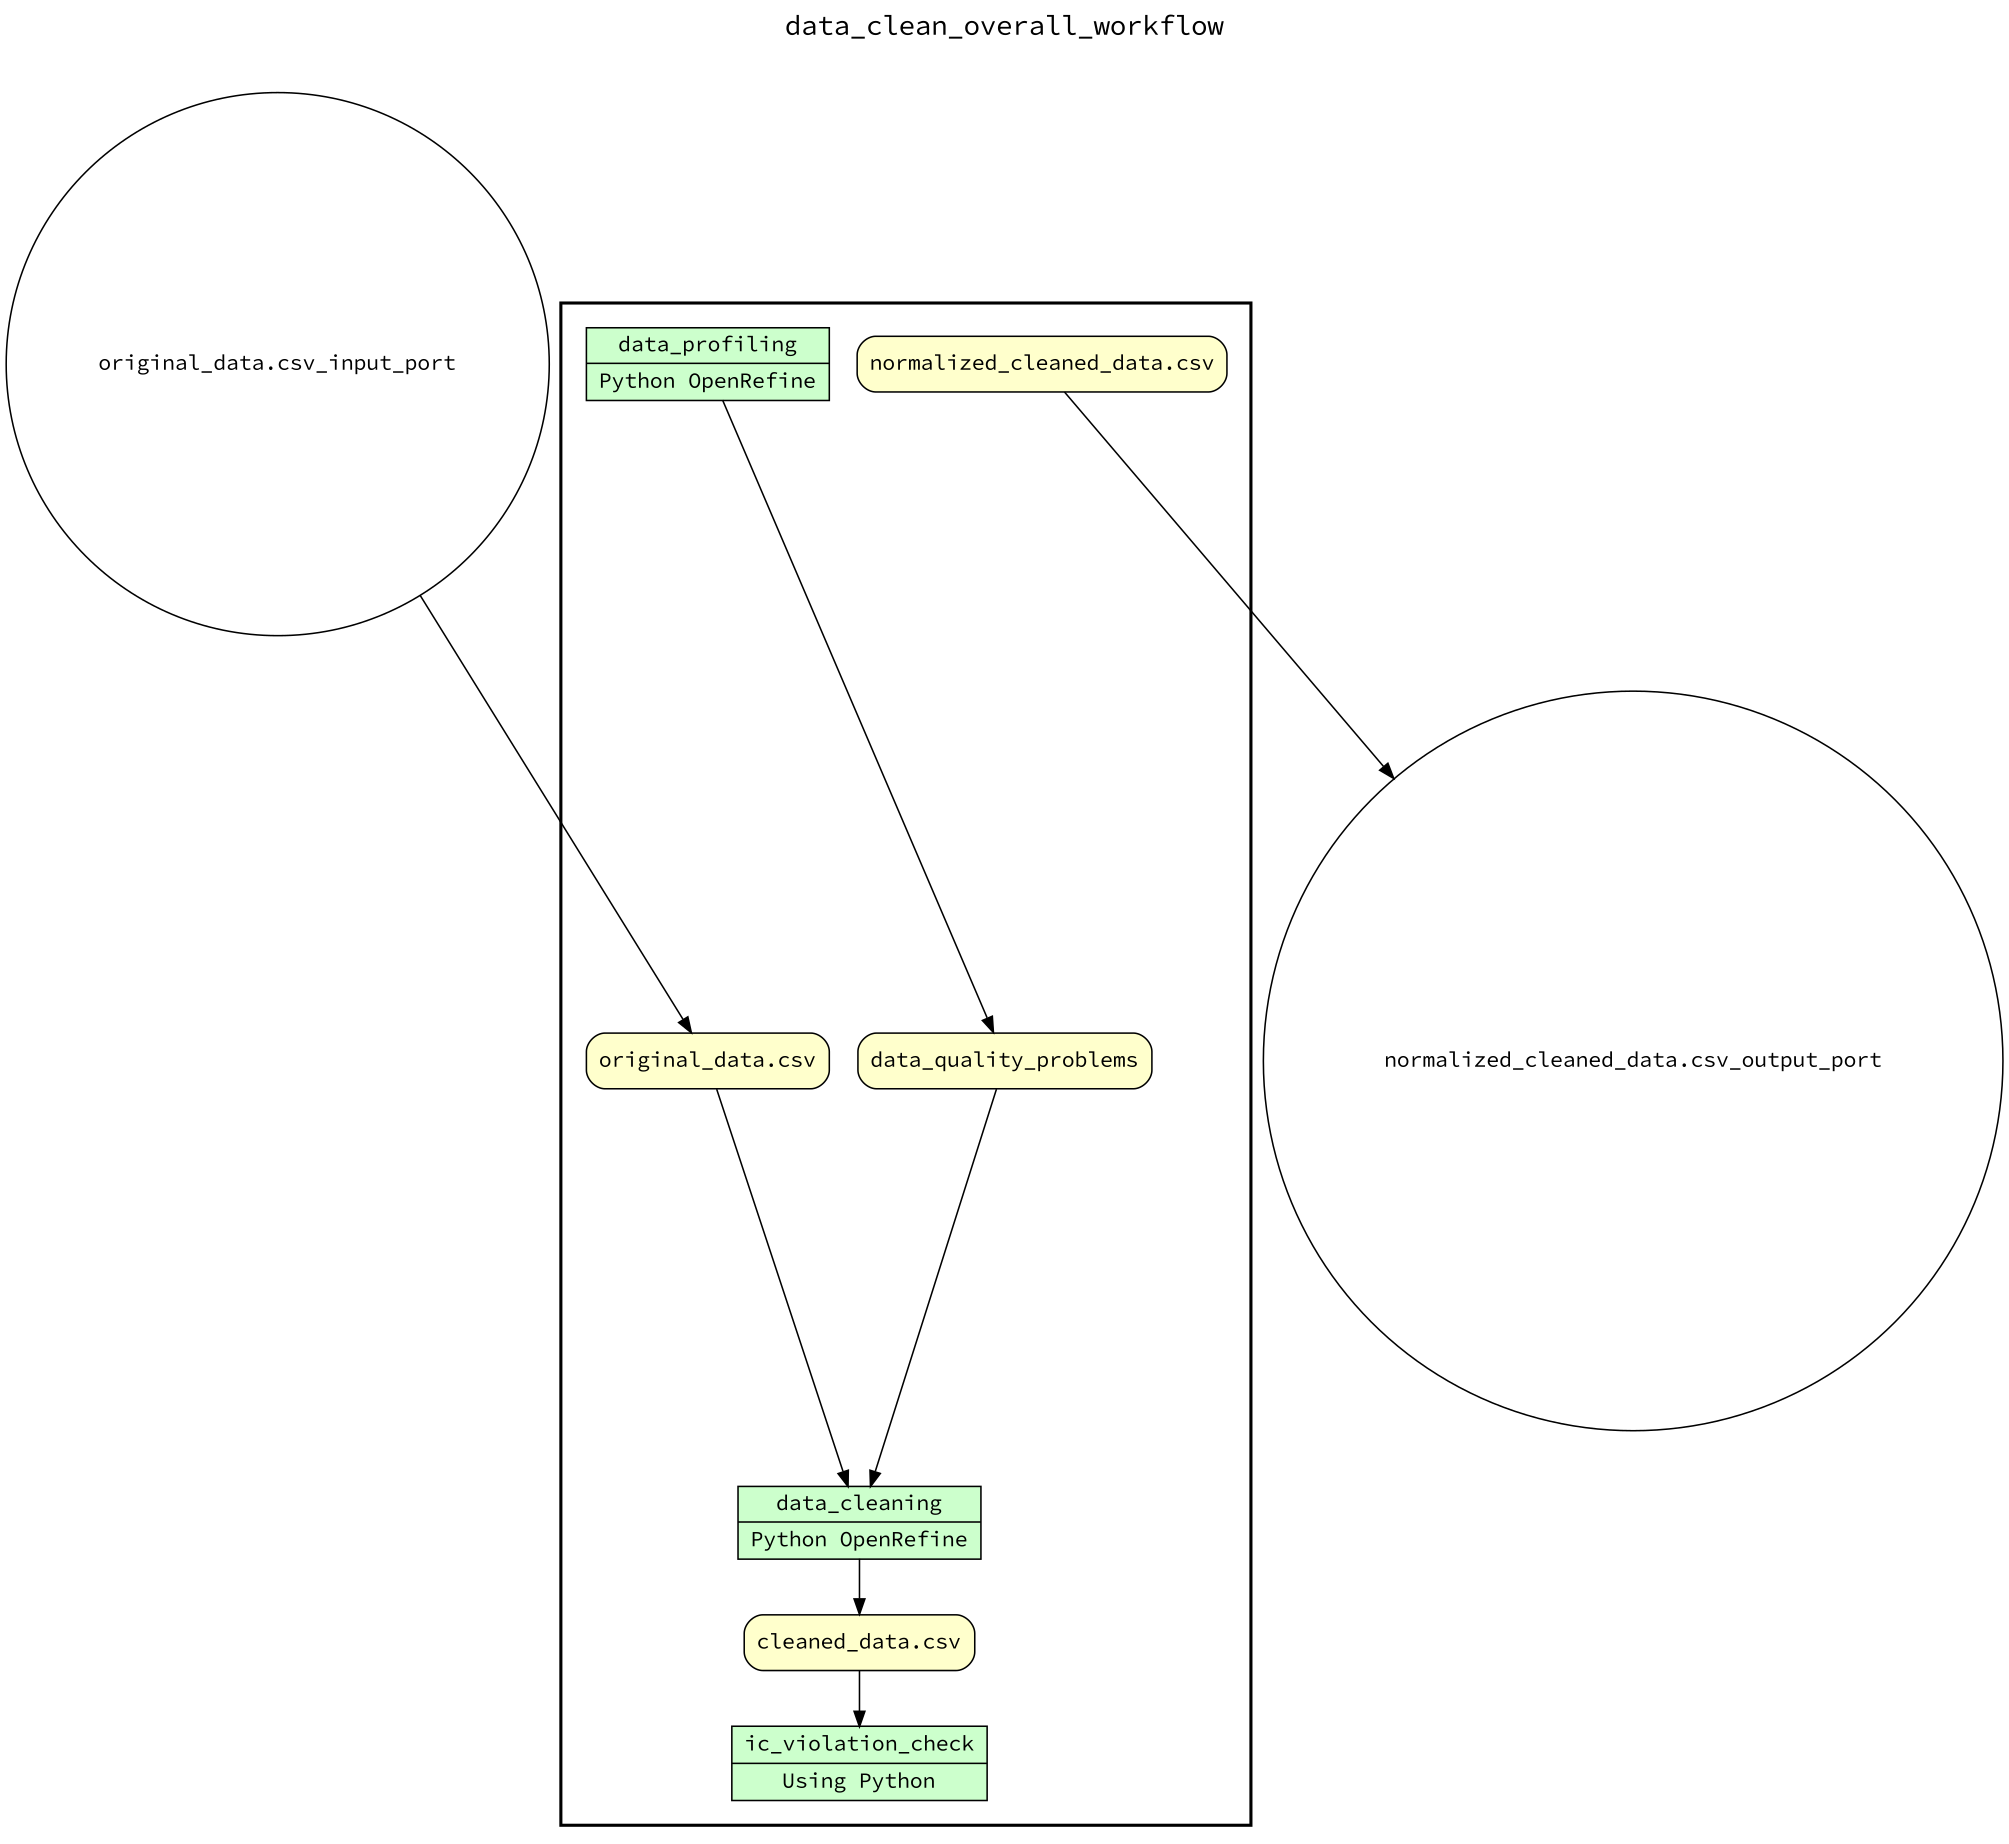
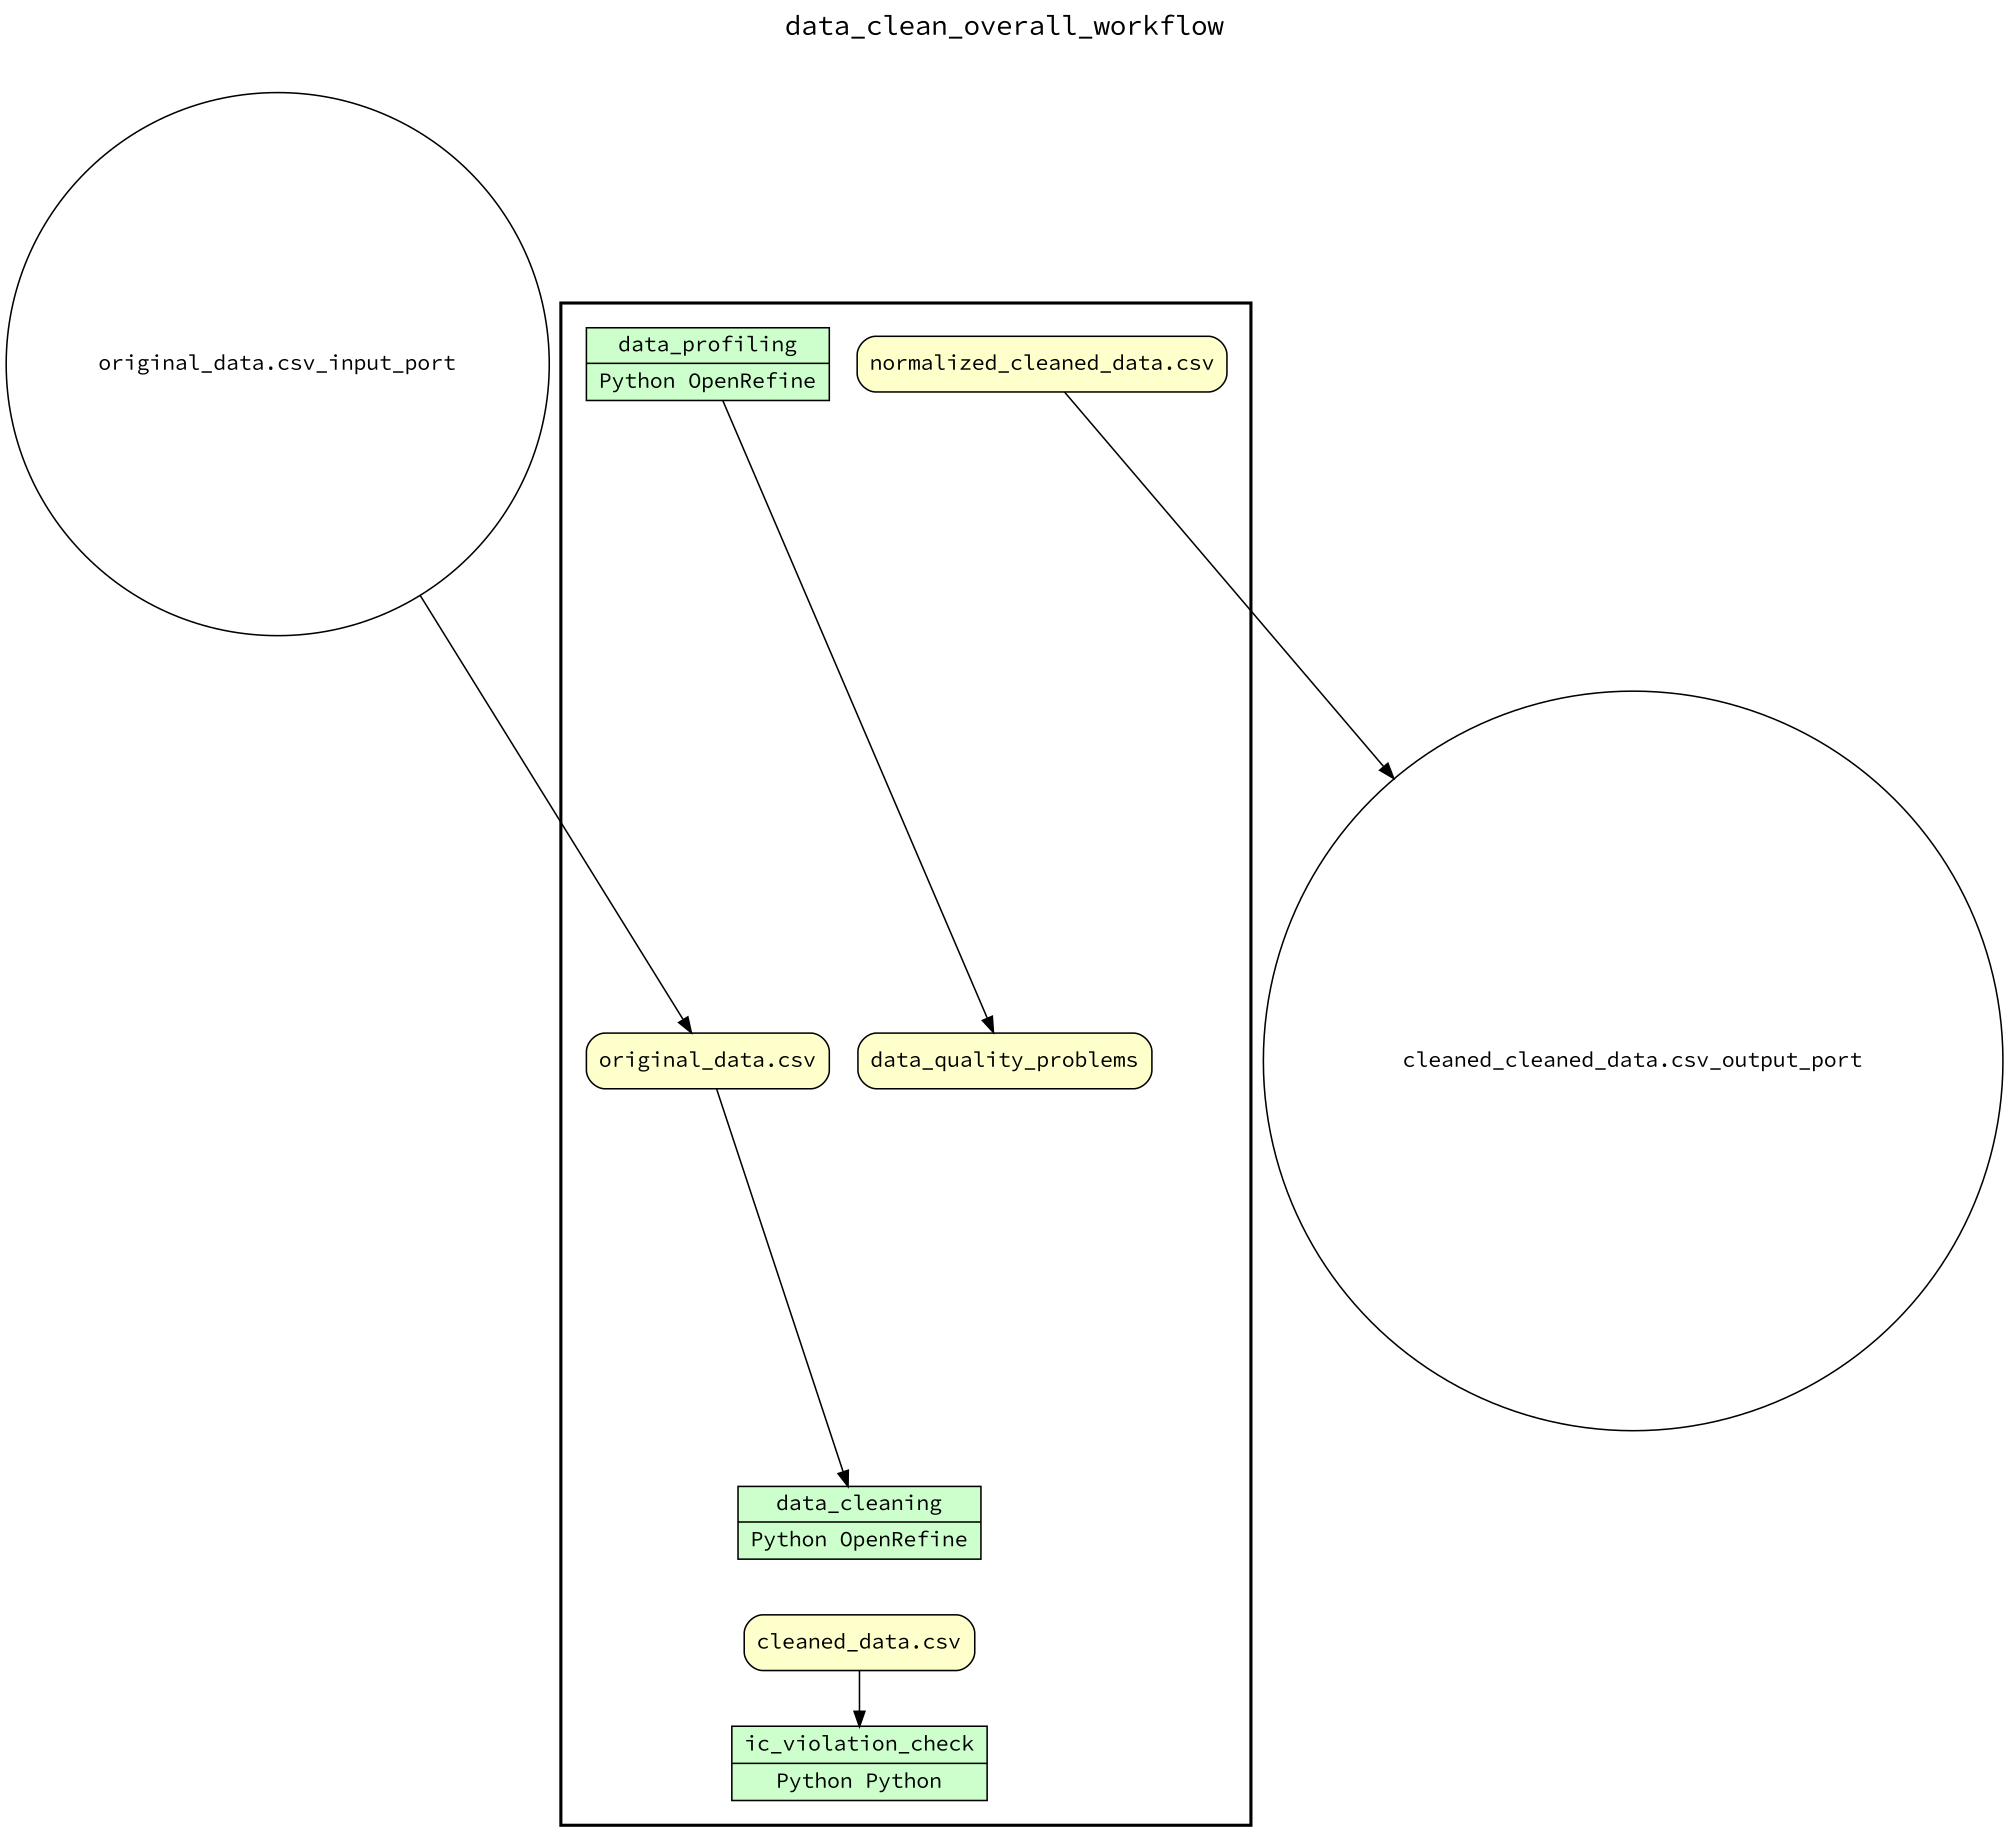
(1633, 1061) -> (1633, 1061)
(936, 1280) -> none
(859, 1579) -> none
(859, 1781) -> (859, 1781)
